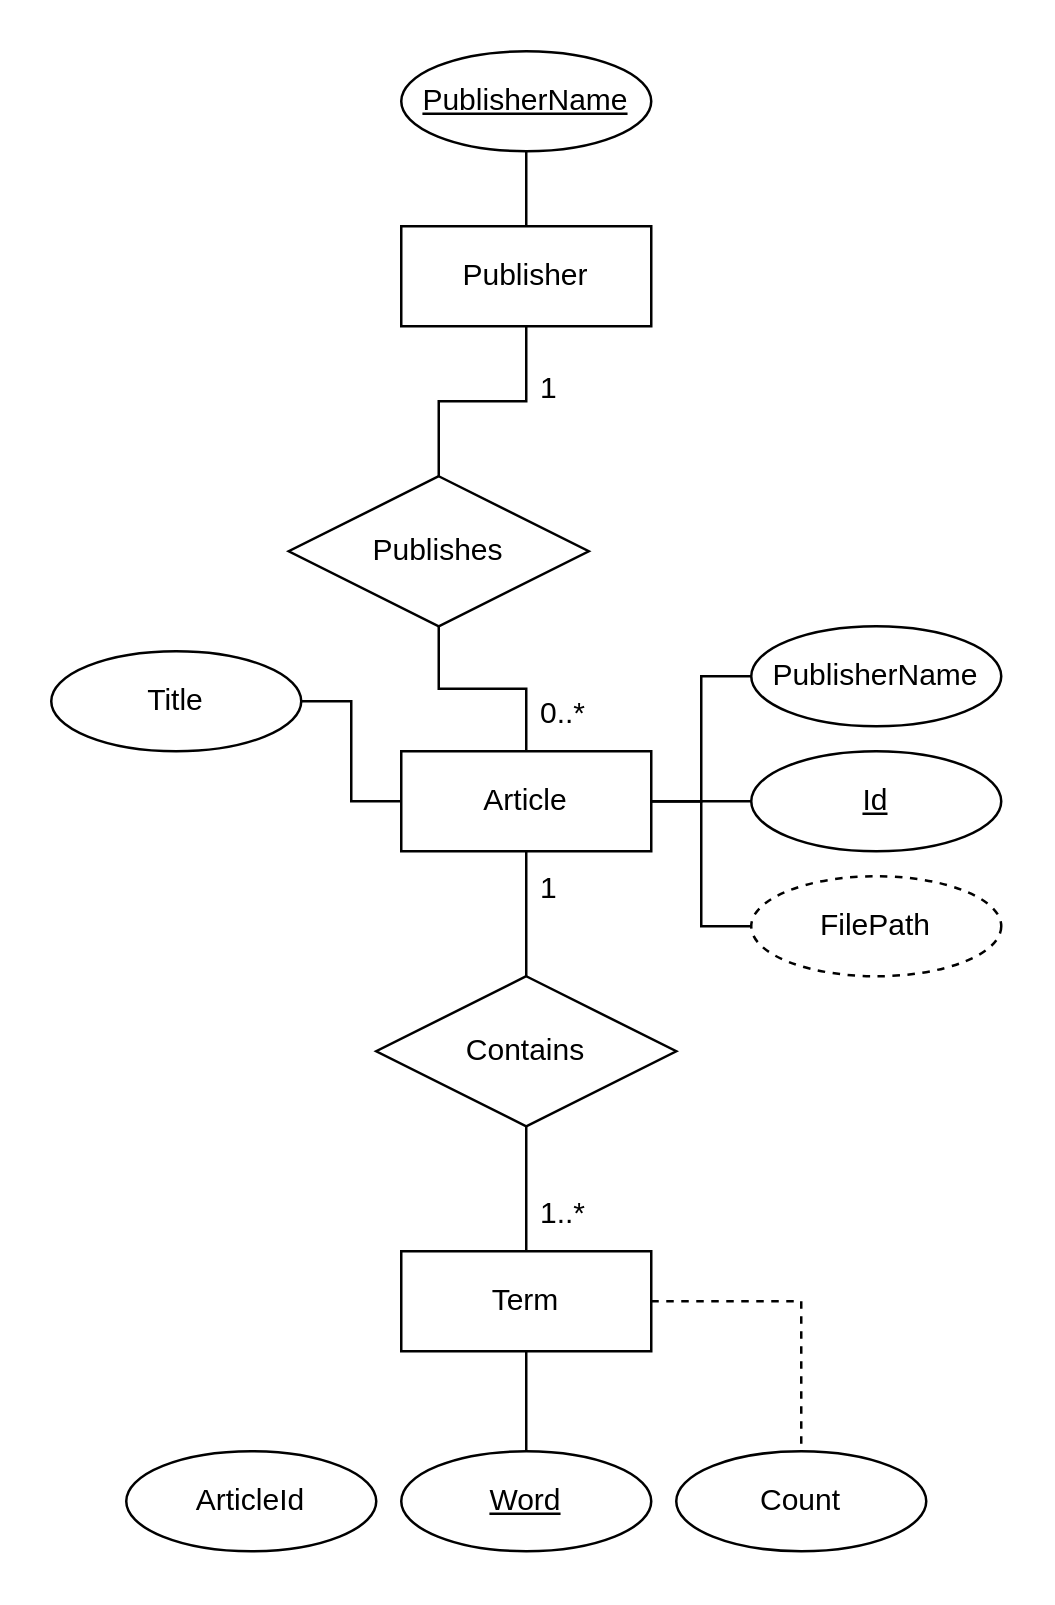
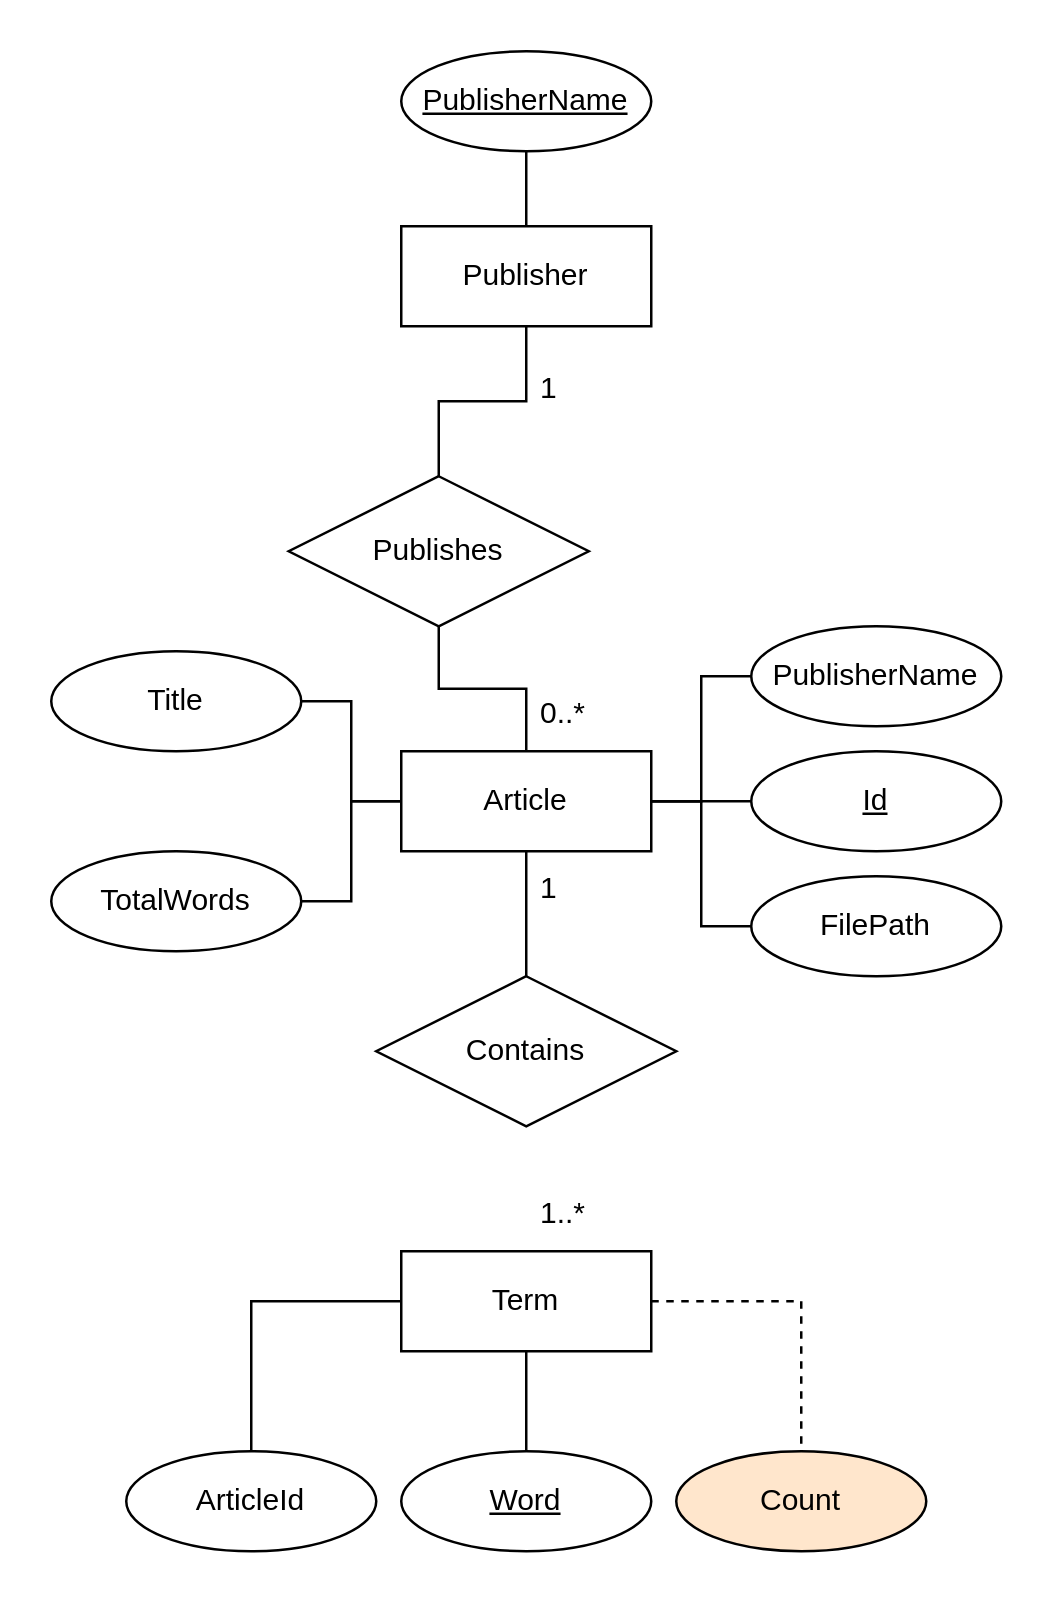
none -> (351, 878)
none -> (176, 901)
(876, 926) -> (876, 926)
(526, 1189) -> (251, 1301)
(801, 1501) -> (801, 1501)
